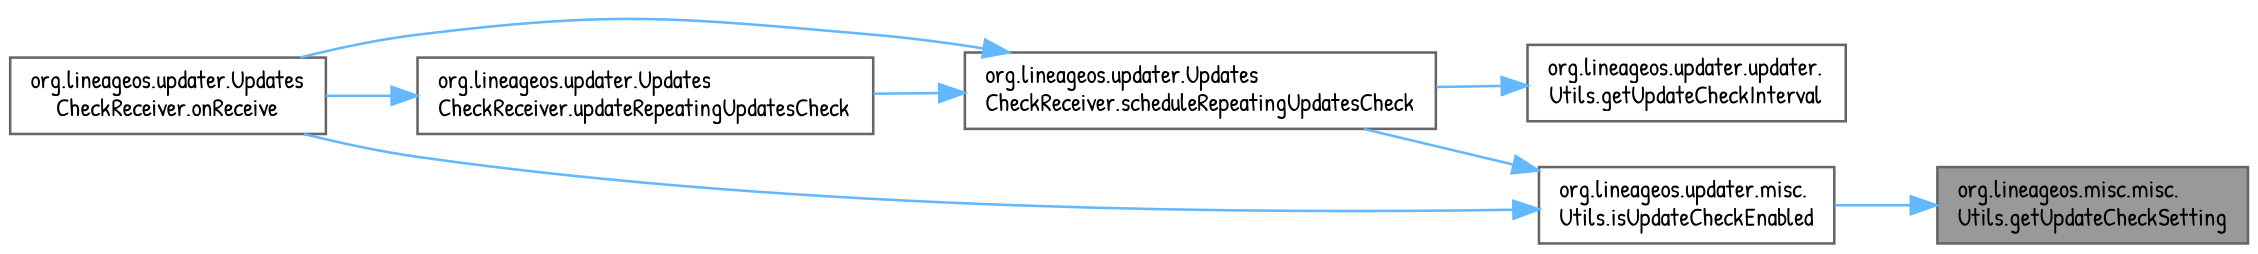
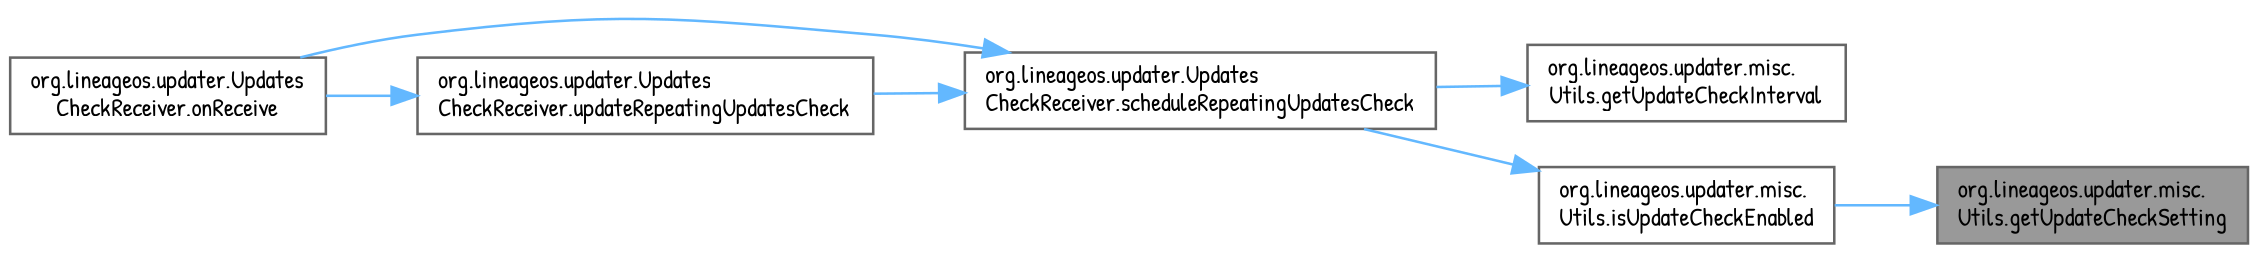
(1687, 83) -> (1687, 83)
(906, 200) -> none
(2093, 205) -> (2093, 205)
